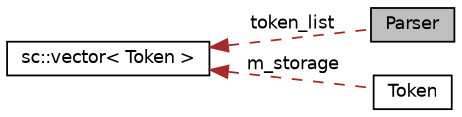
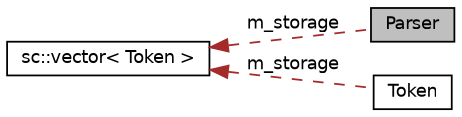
(290, 24) -> (290, 24)
